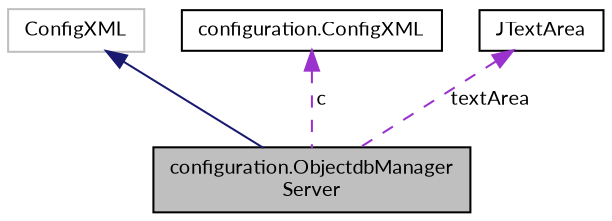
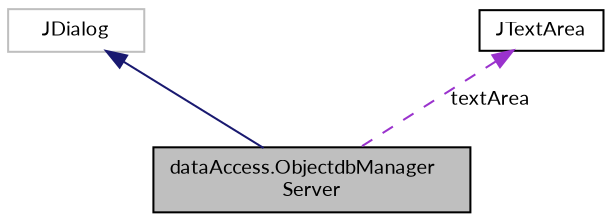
(76, 30) -> (76, 30)
(312, 30) -> none
(312, 180) -> (312, 180)
